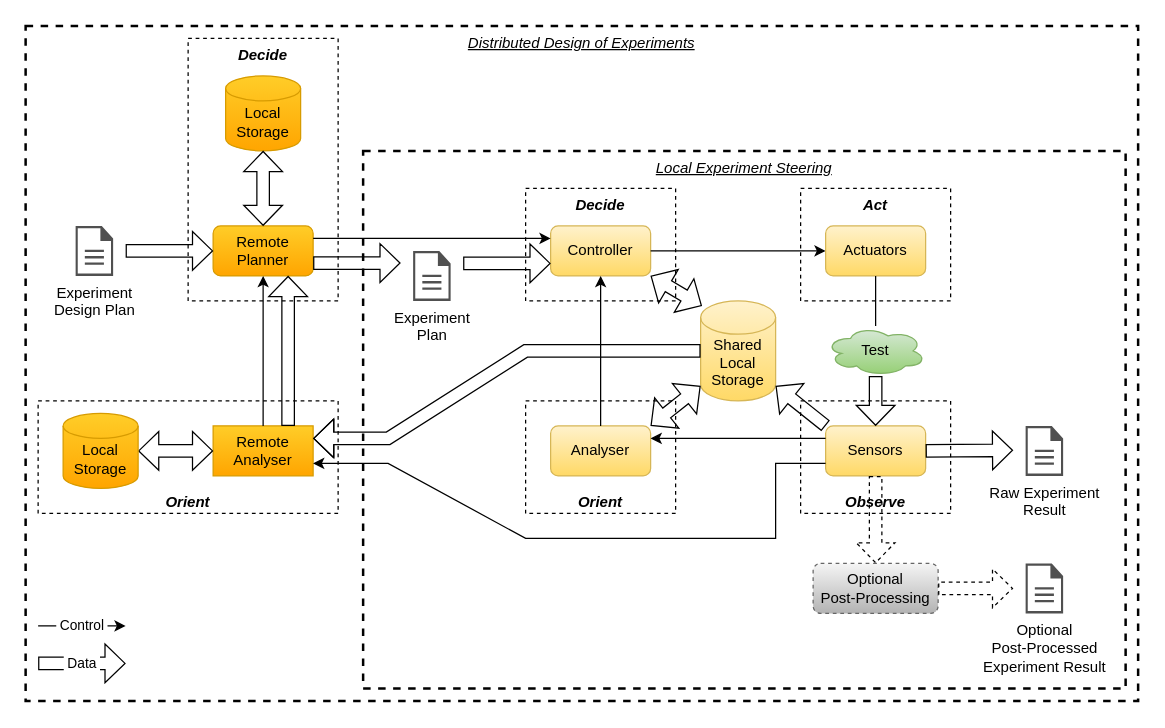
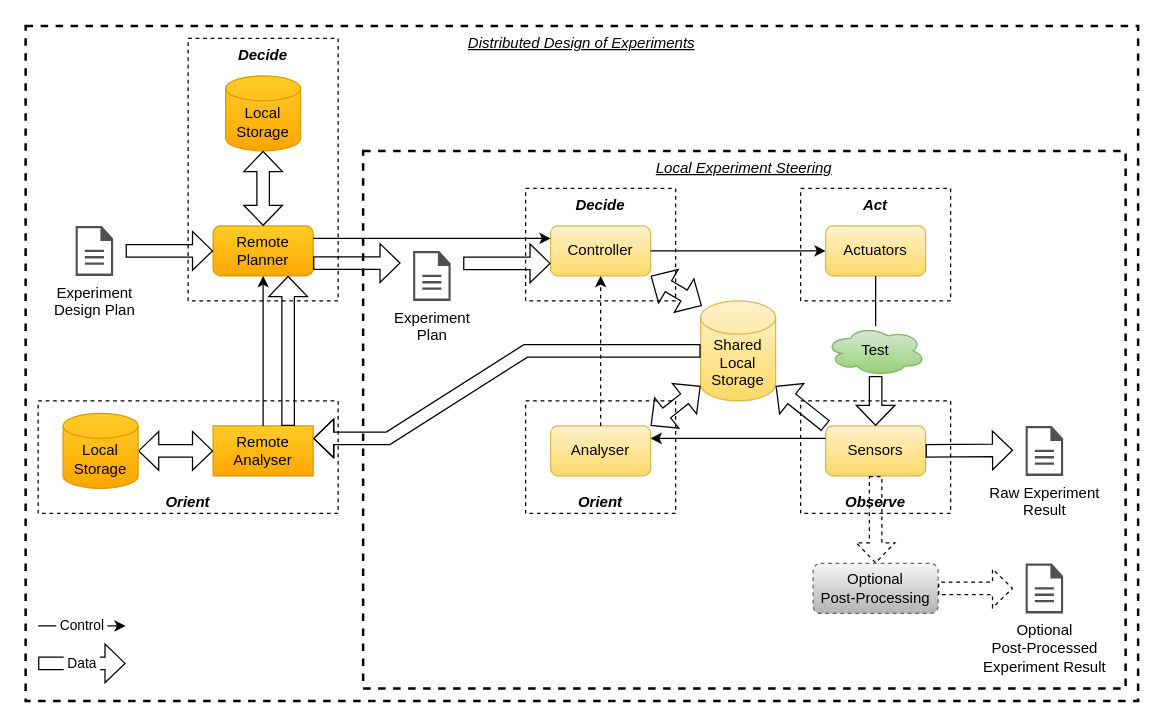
(601, 353) -> (601, 353)
(602, 538) -> none
